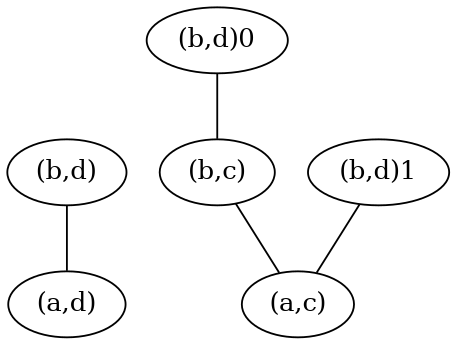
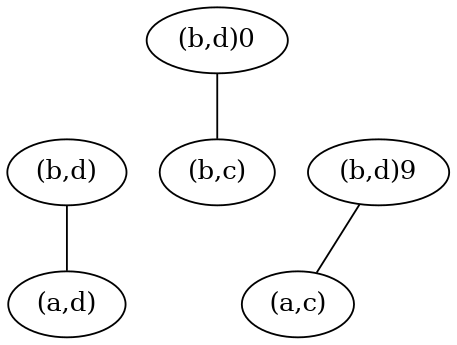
(379, 172) -> (379, 172)
(258, 238) -> none
